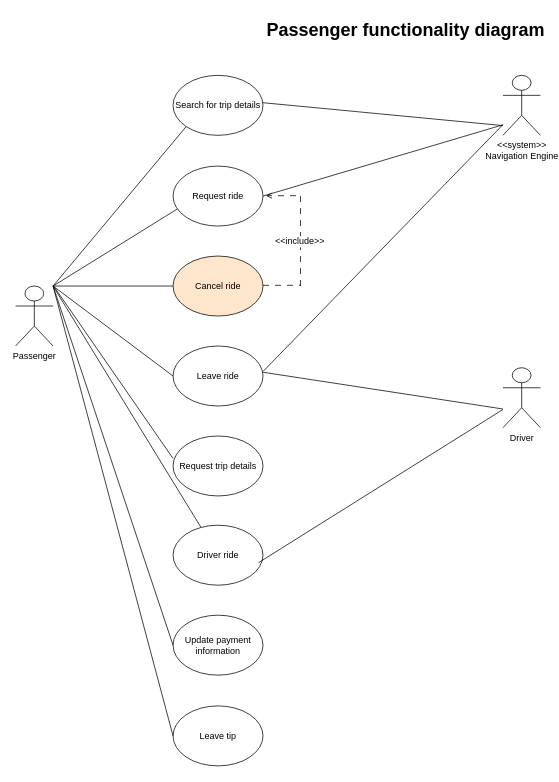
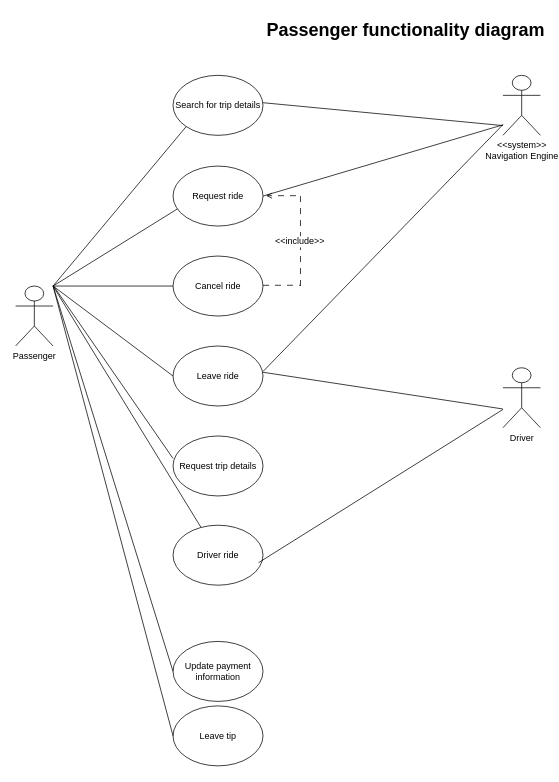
(218, 286) -> (218, 286)
(218, 645) -> (218, 672)
